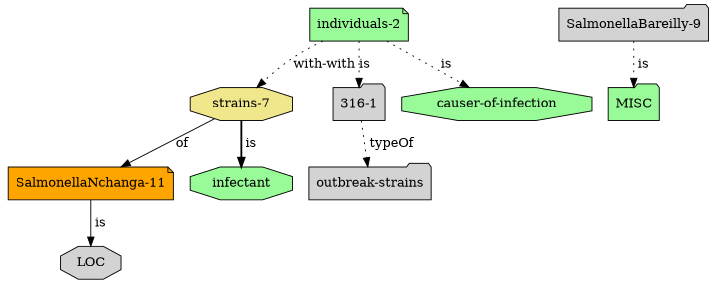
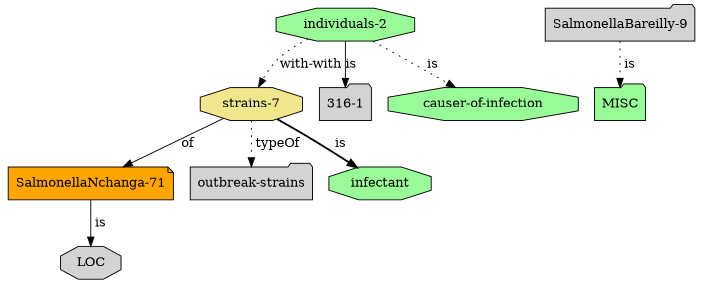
(359, 25) -> (345, 25)
(359, 60) -> (345, 60)
(364, 139) -> (251, 139)
(91, 183) -> (91, 183)
